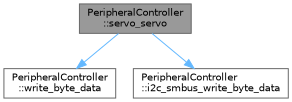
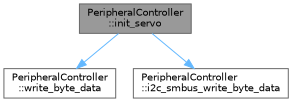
(135, 19) -> (135, 19)
